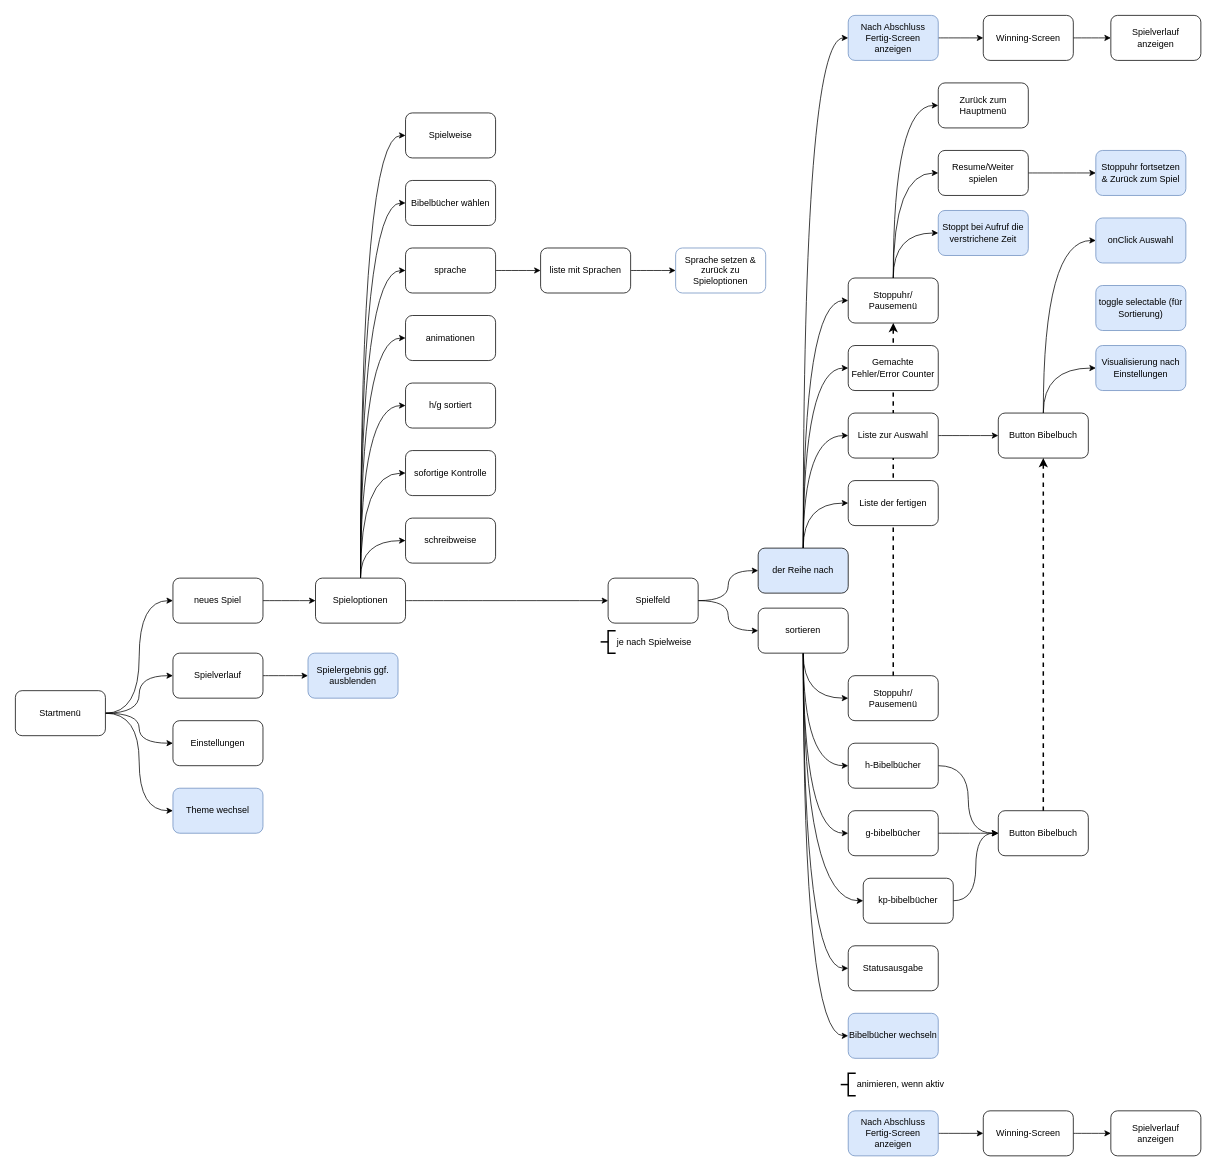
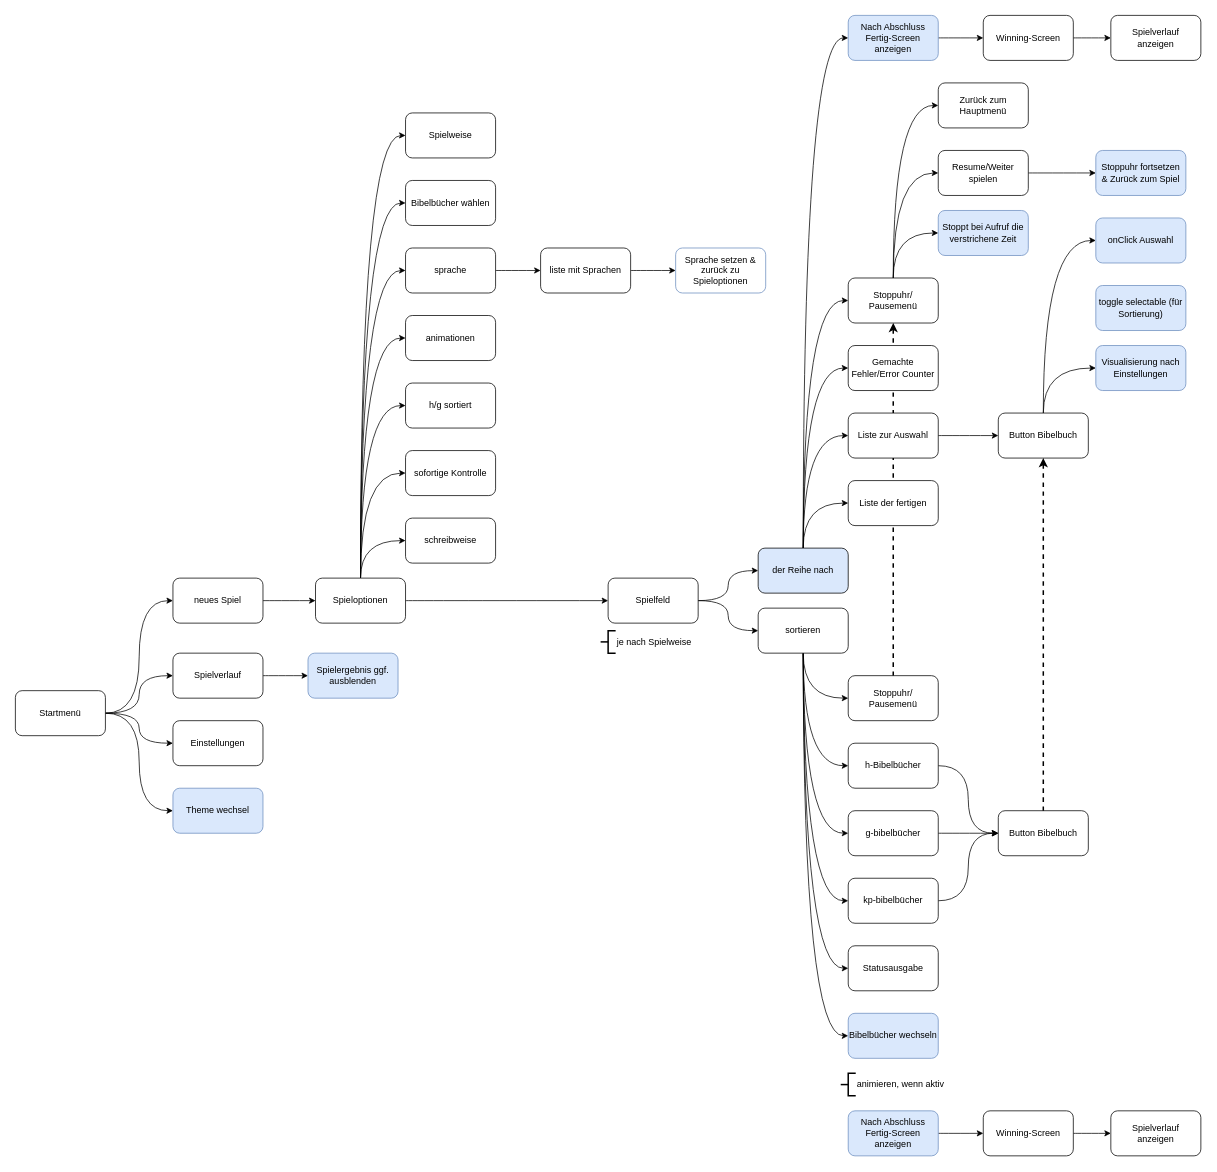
(908, 900) -> (893, 900)
